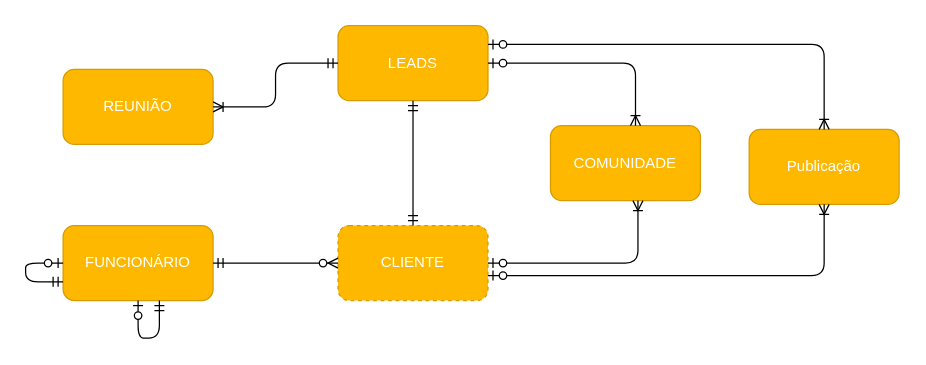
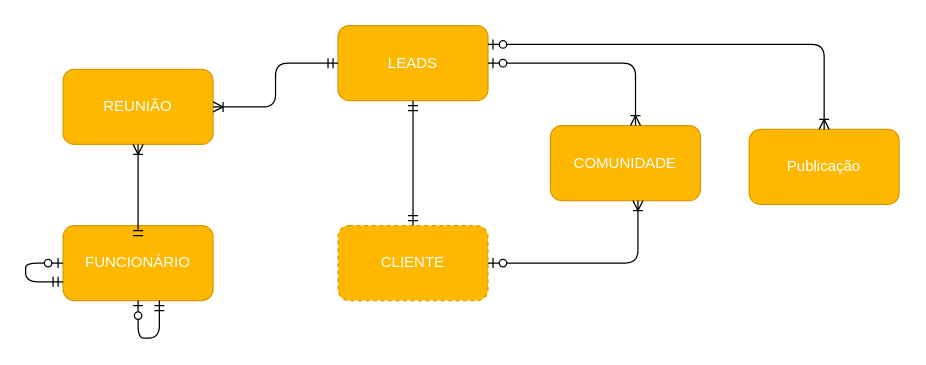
none -> (138, 189)
(275, 263) -> none
(686, 276) -> none
